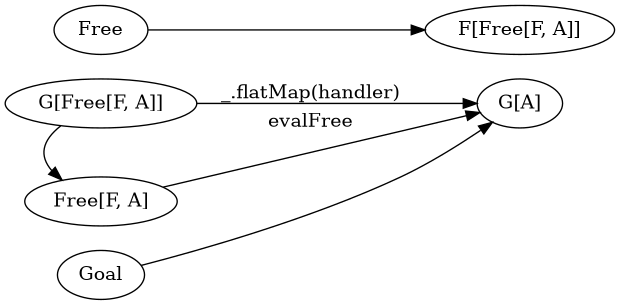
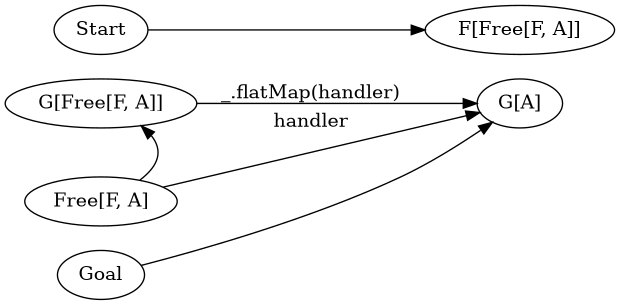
(101, 30) -> (101, 30)
(311, 122) -> (311, 122)
(45, 146) -> (156, 160)
